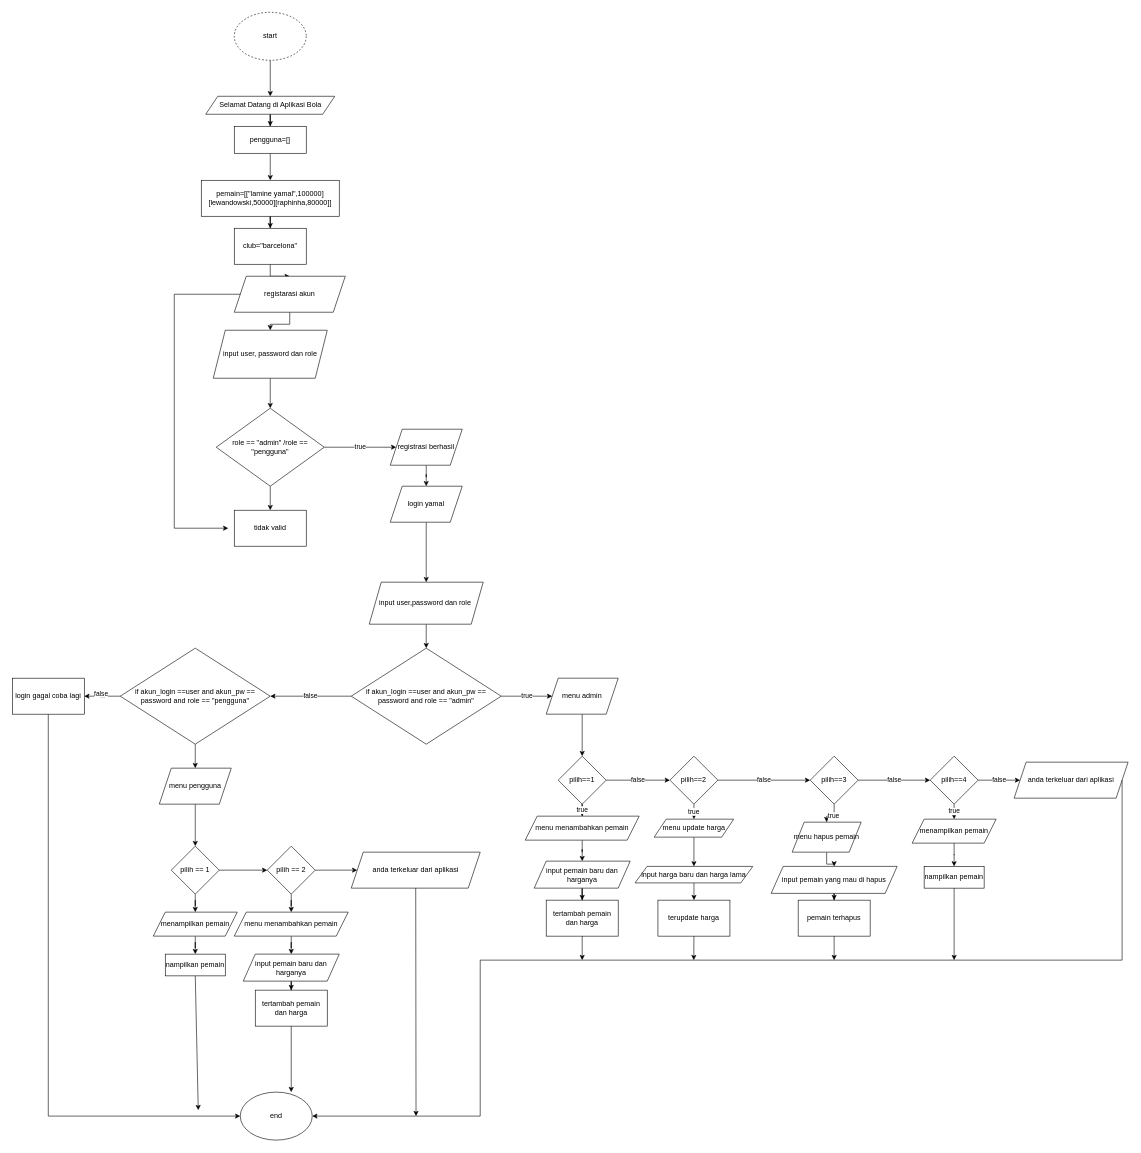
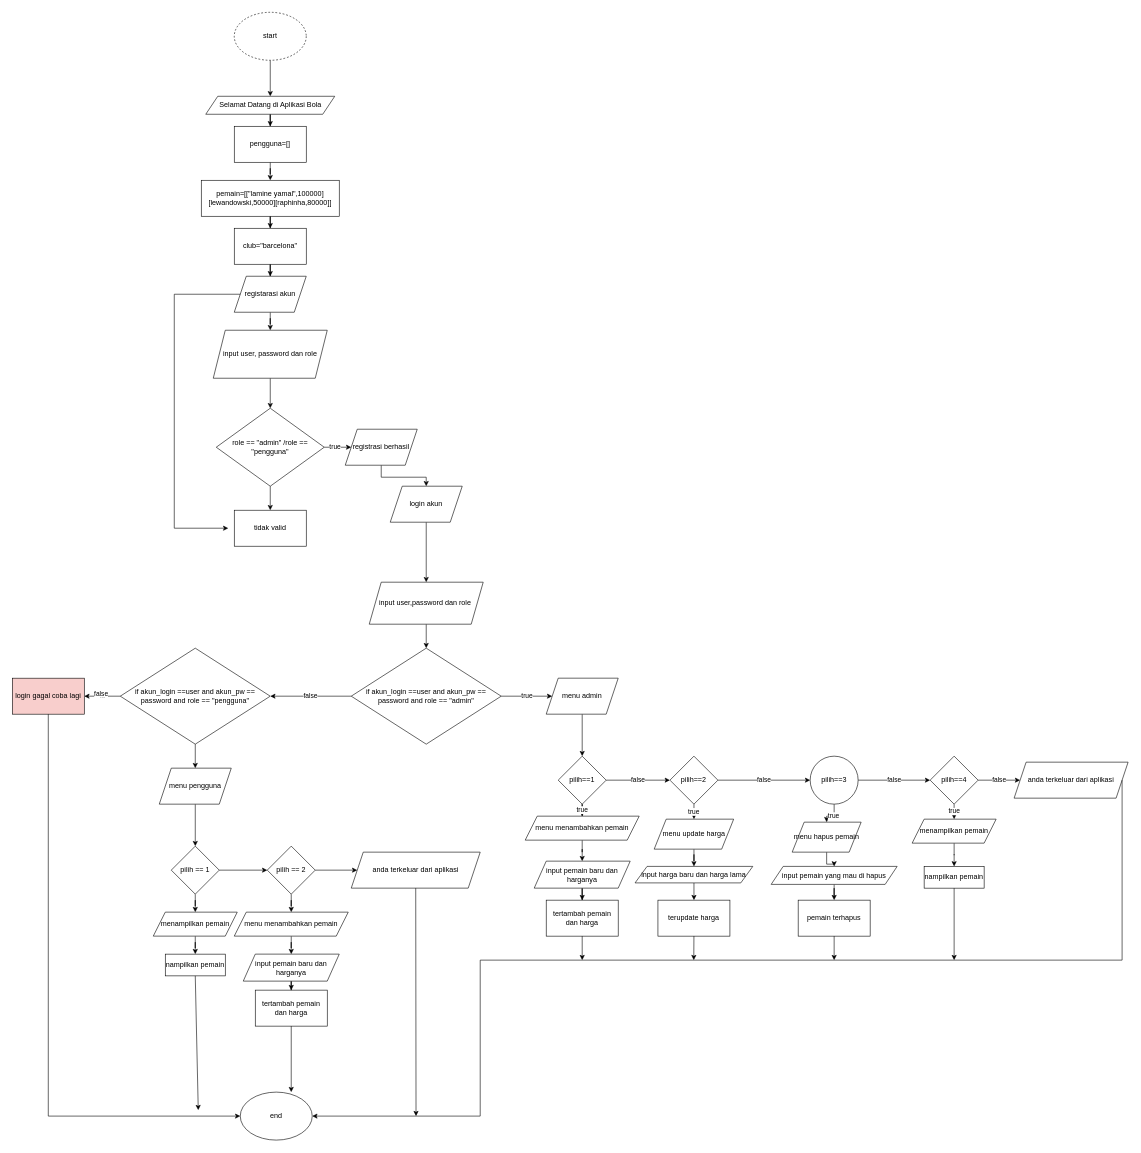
(270, 140) -> (270, 144)
(290, 294) -> (270, 294)
(426, 447) -> (381, 447)
(426, 504) -> (426, 504)
(48, 696) -> (48, 696)
(834, 780) -> (834, 780)
(694, 828) -> (694, 834)
(834, 880) -> (834, 876)
